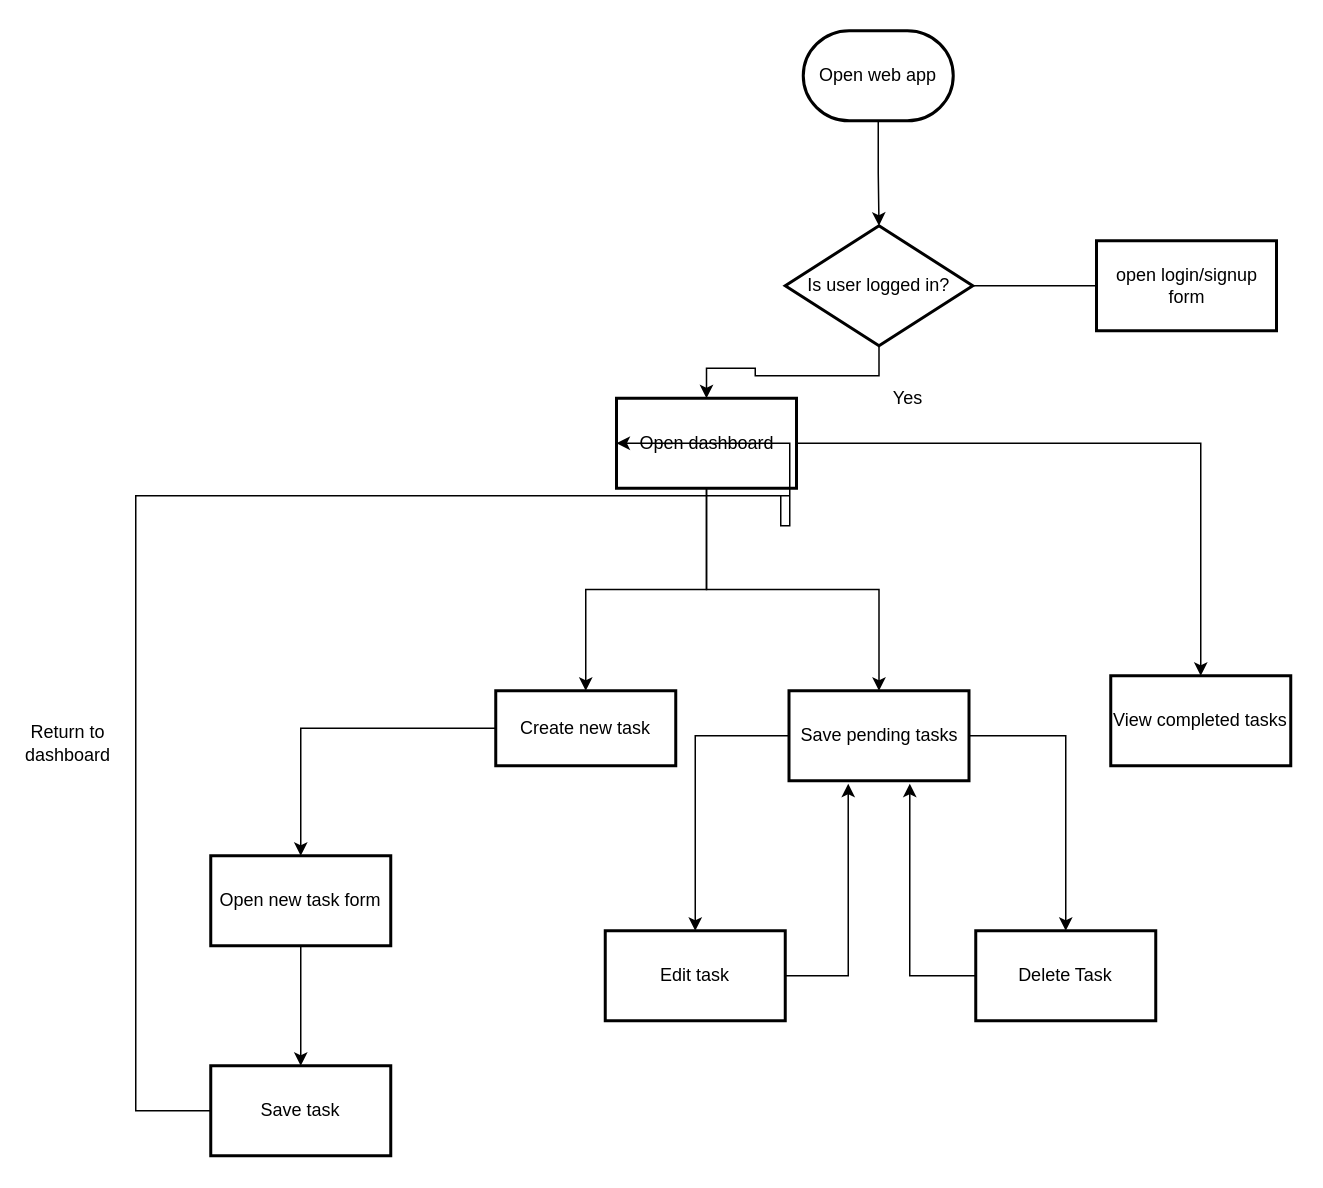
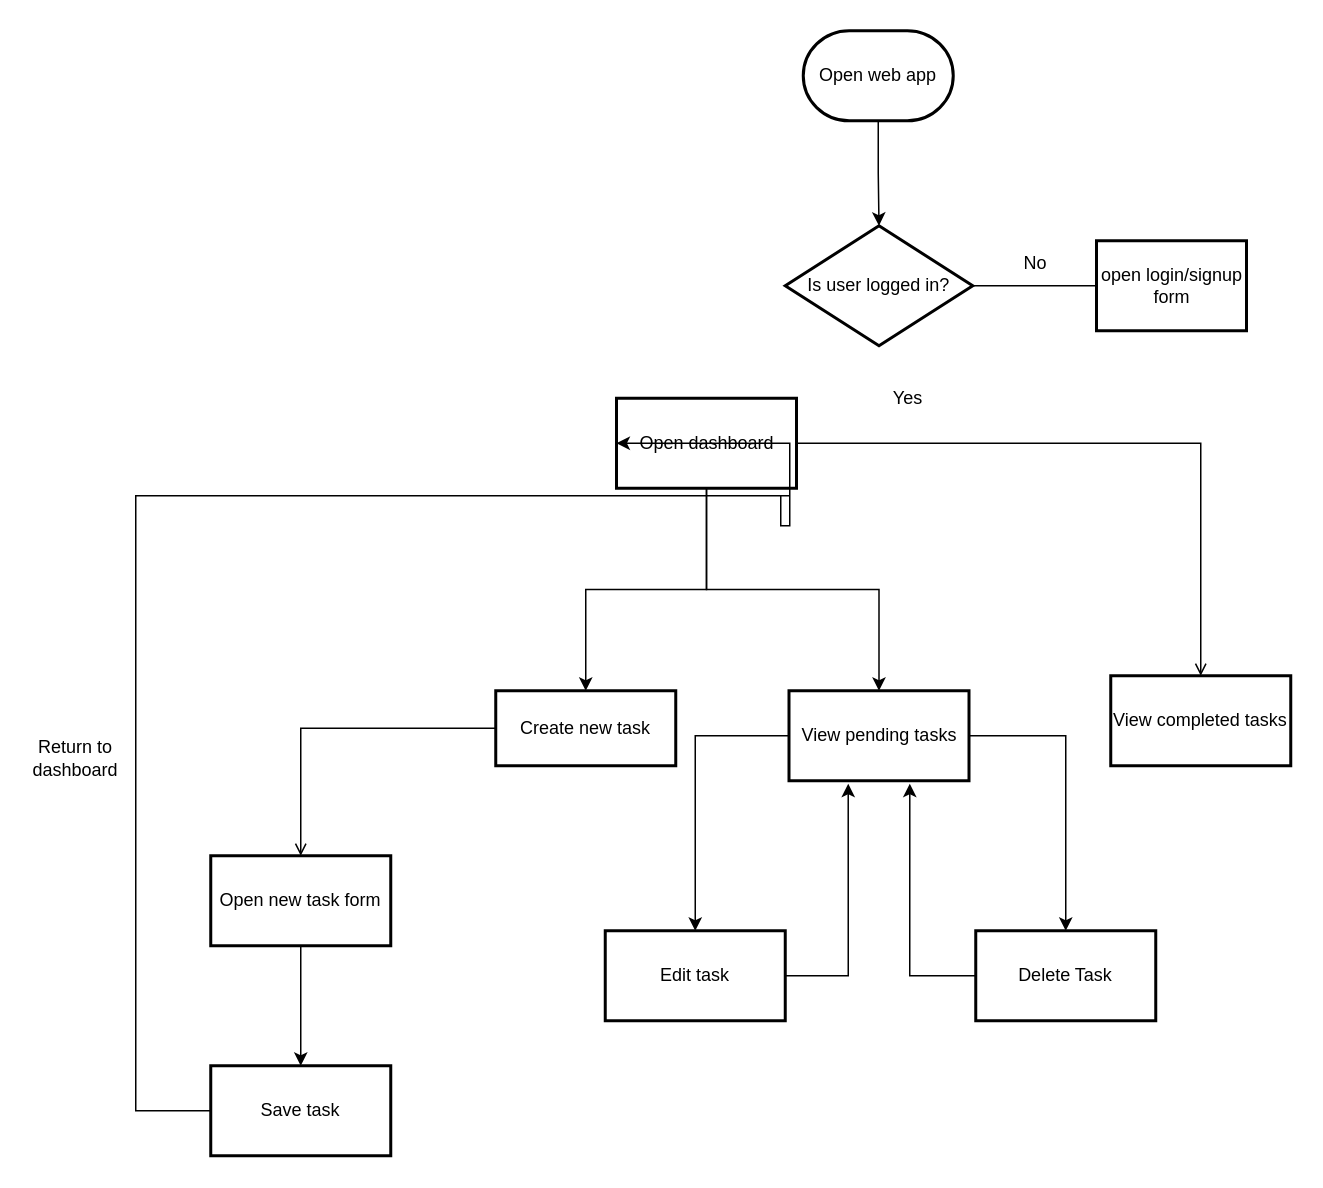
none -> (1036, 263)
(1187, 286) -> (1172, 286)
(794, 376) -> none
(1201, 664) -> (1201, 666)
(880, 736) -> (880, 736)
(68, 743) -> (76, 758)
(301, 844) -> (301, 846)
